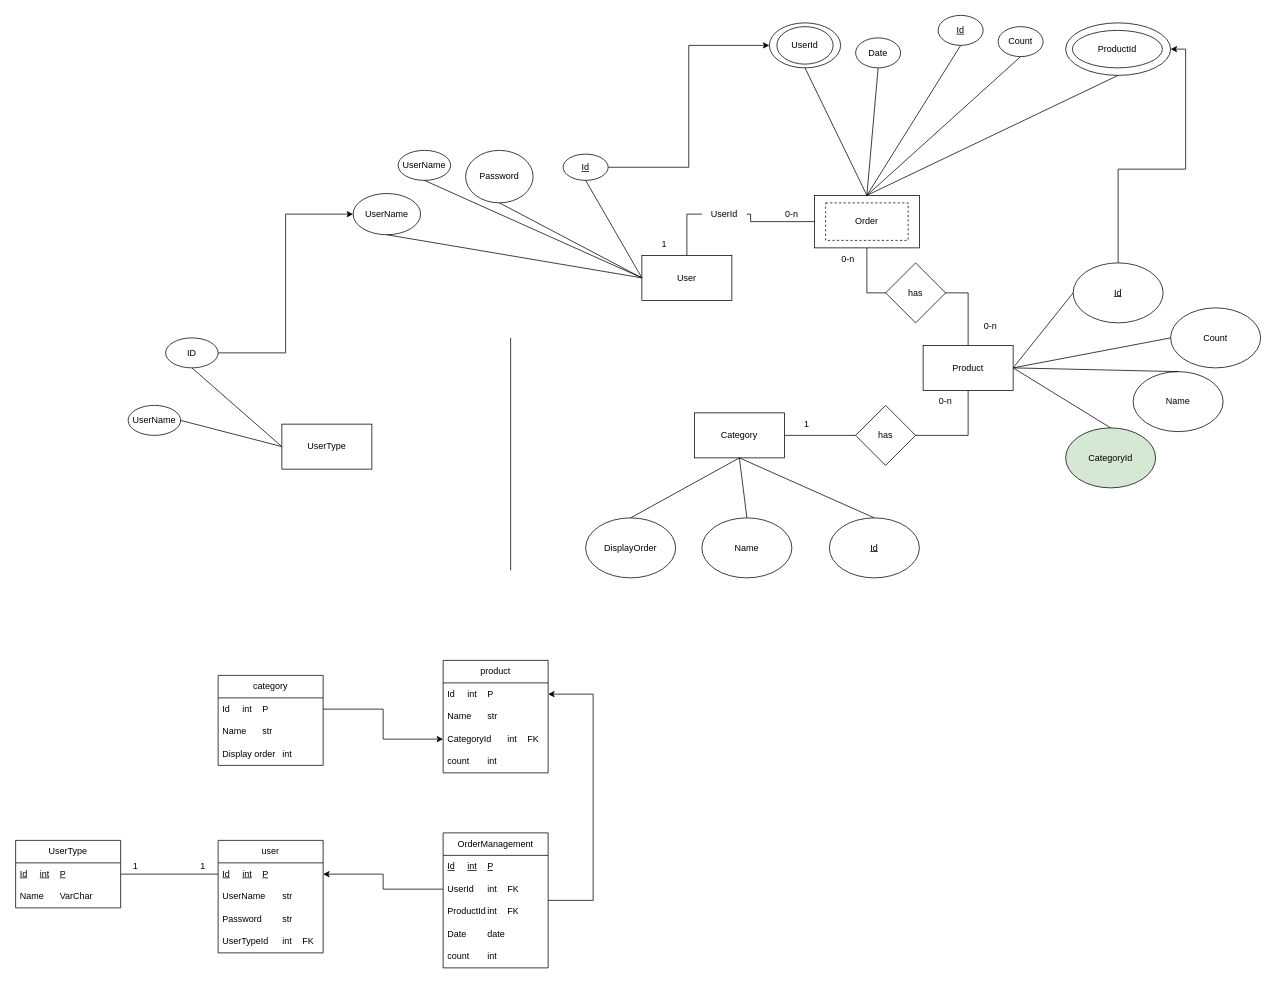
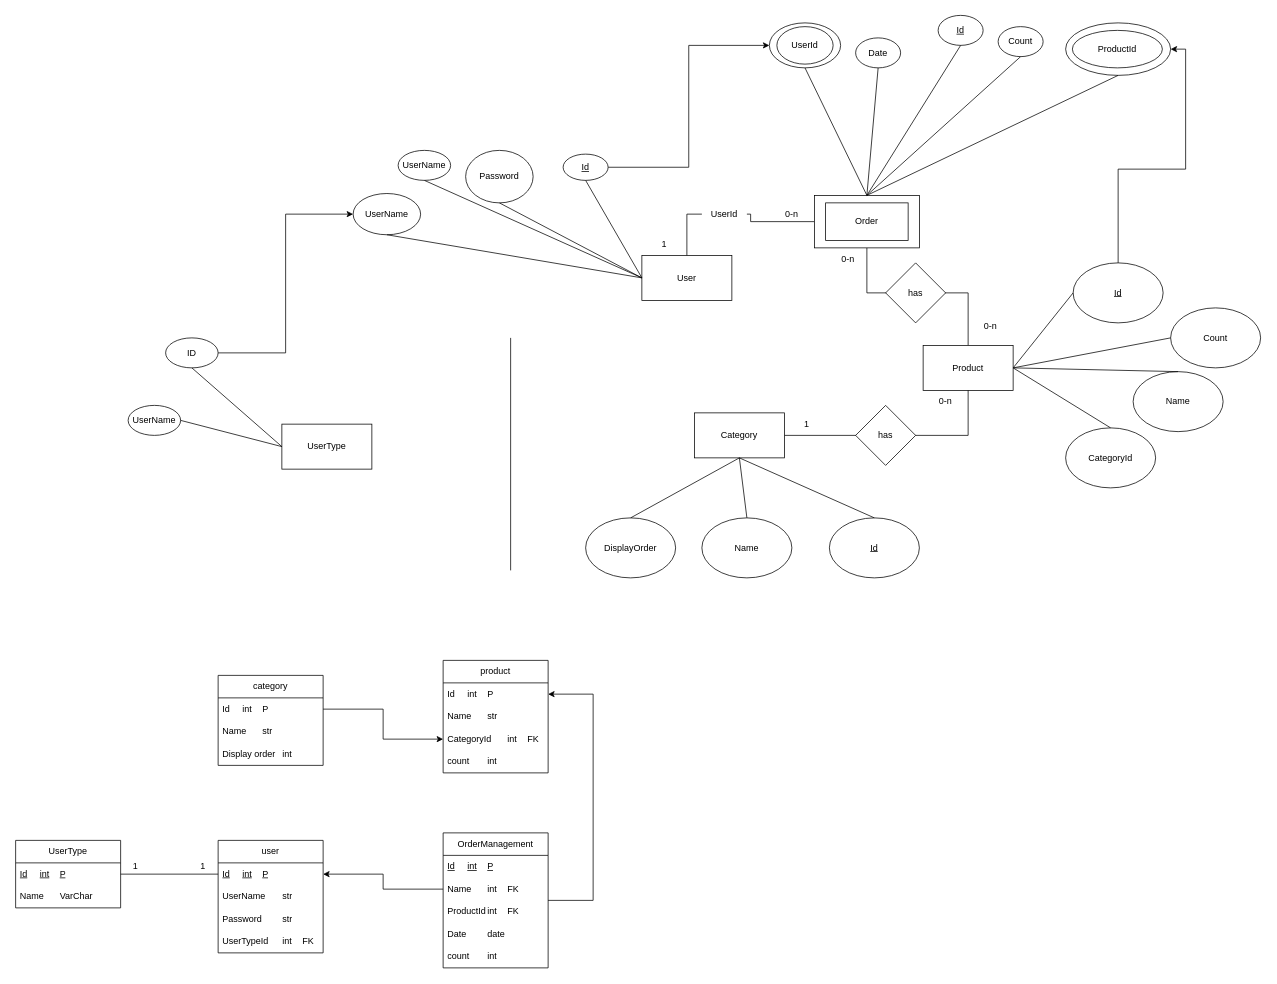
(867, 222) -> (867, 222)
(1110, 458) -> (1110, 458)
(479, 889) -> (474, 889)
